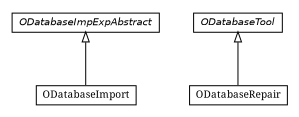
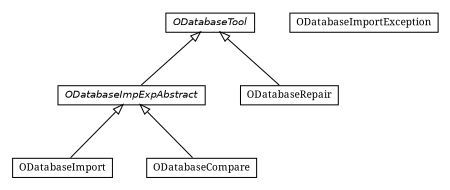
none -> (364, 22)
none -> (167, 62)
none -> (201, 167)
